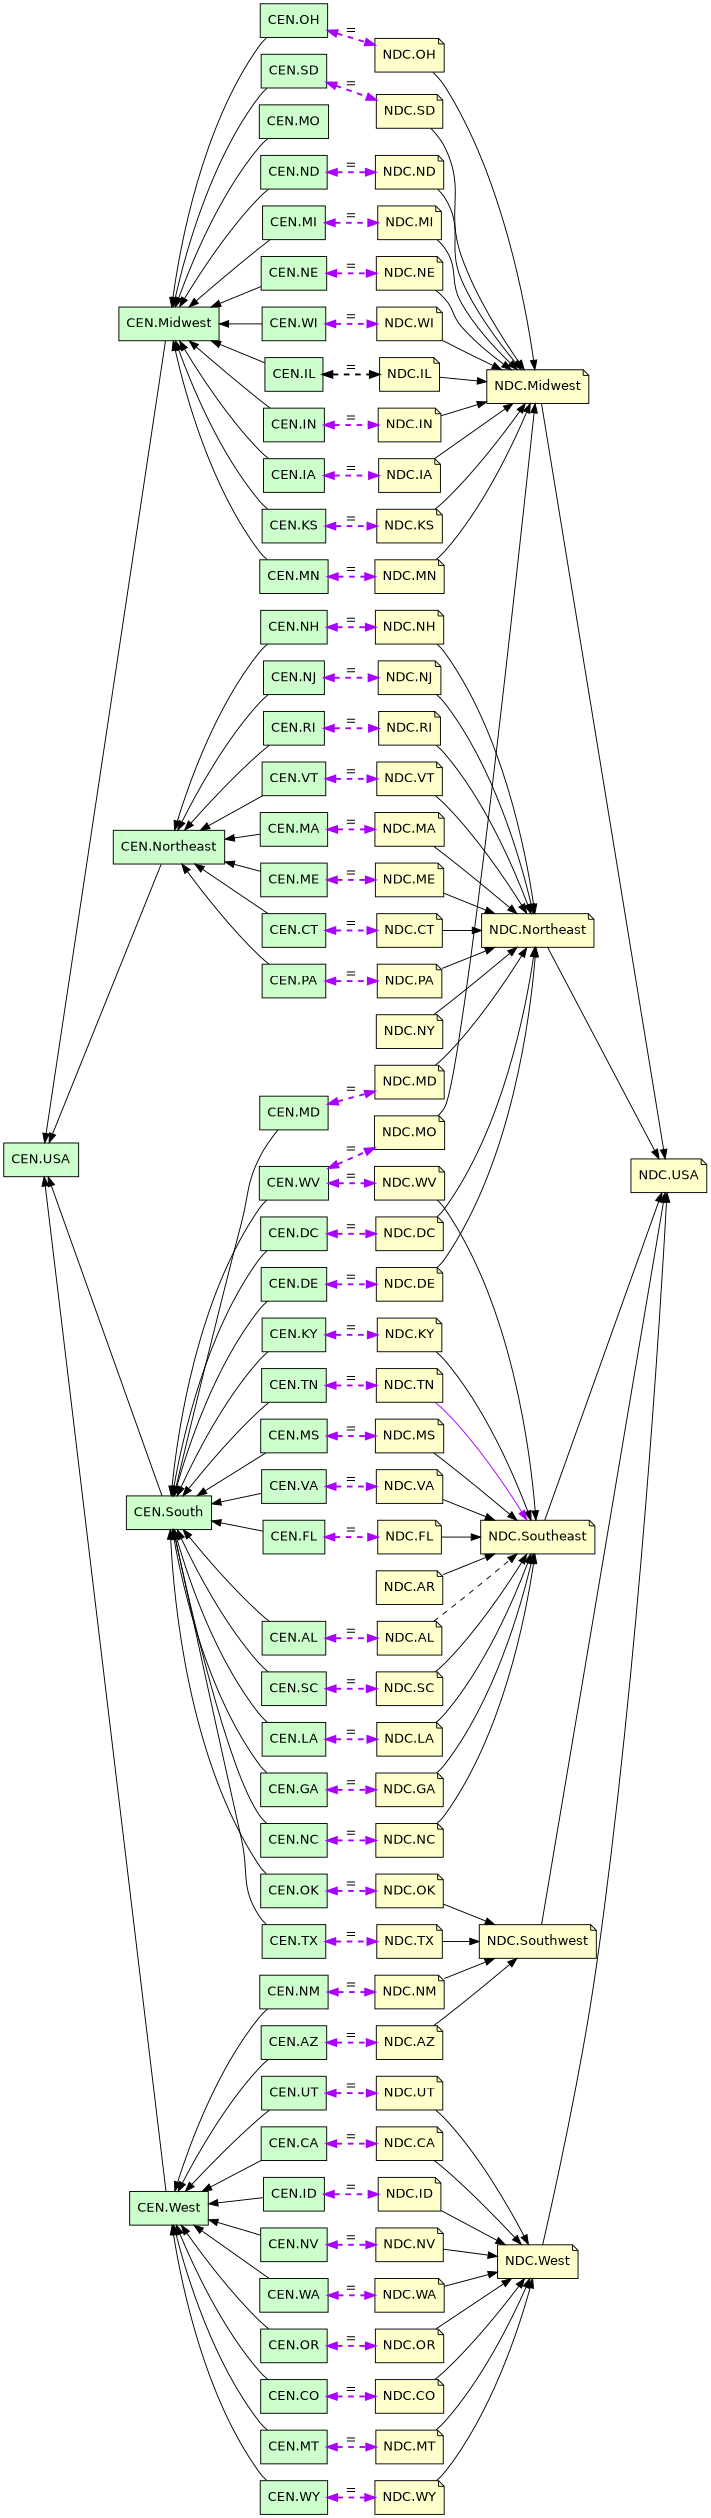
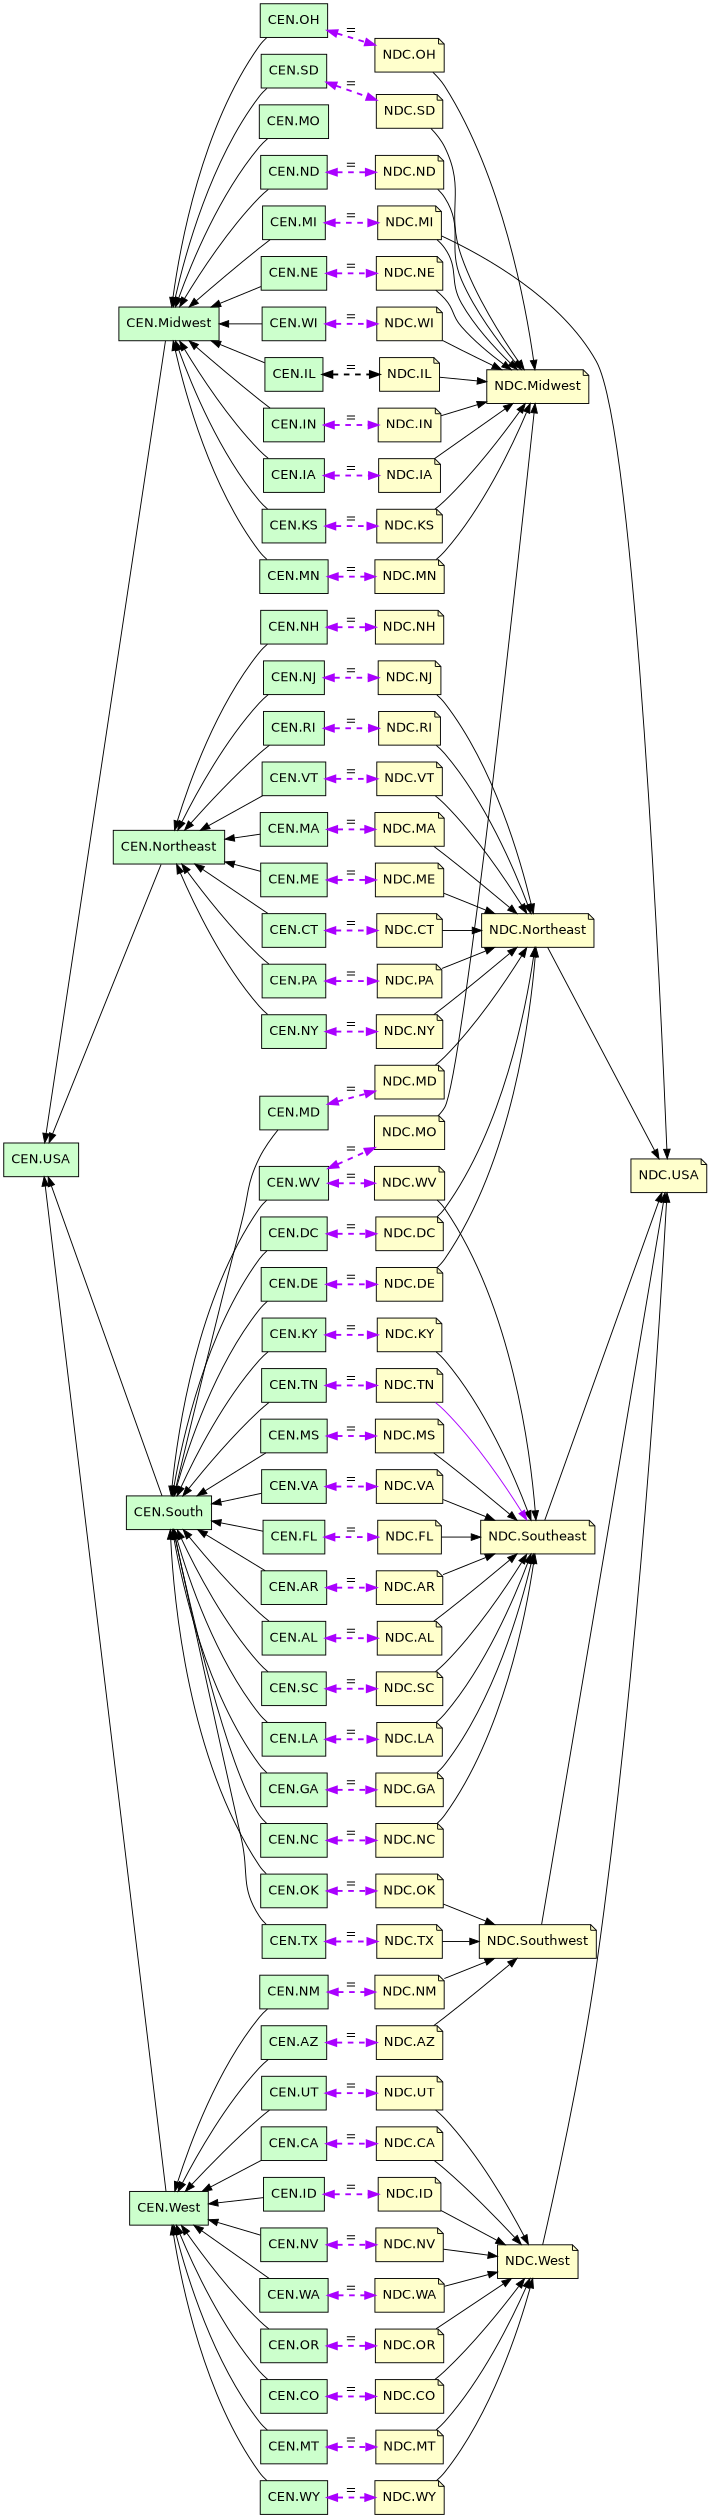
(501, 768) -> none
(603, 777) -> (638, 653)
none -> (294, 1032)
none -> (294, 1588)
(472, 1591) -> (472, 1591)
